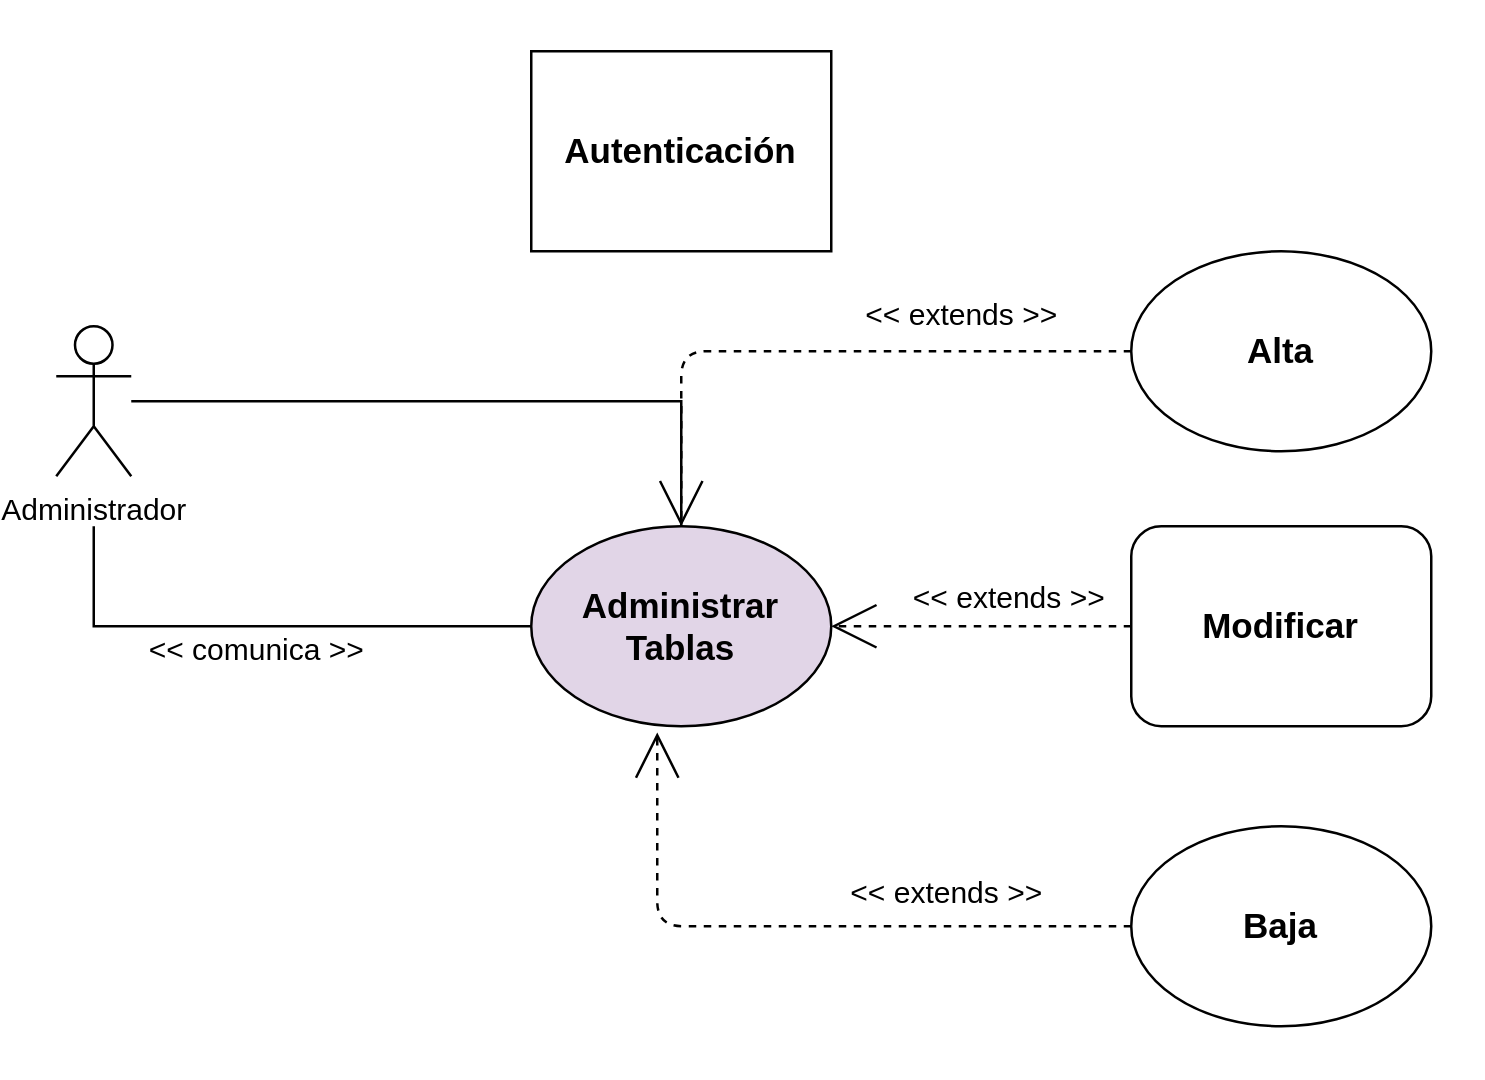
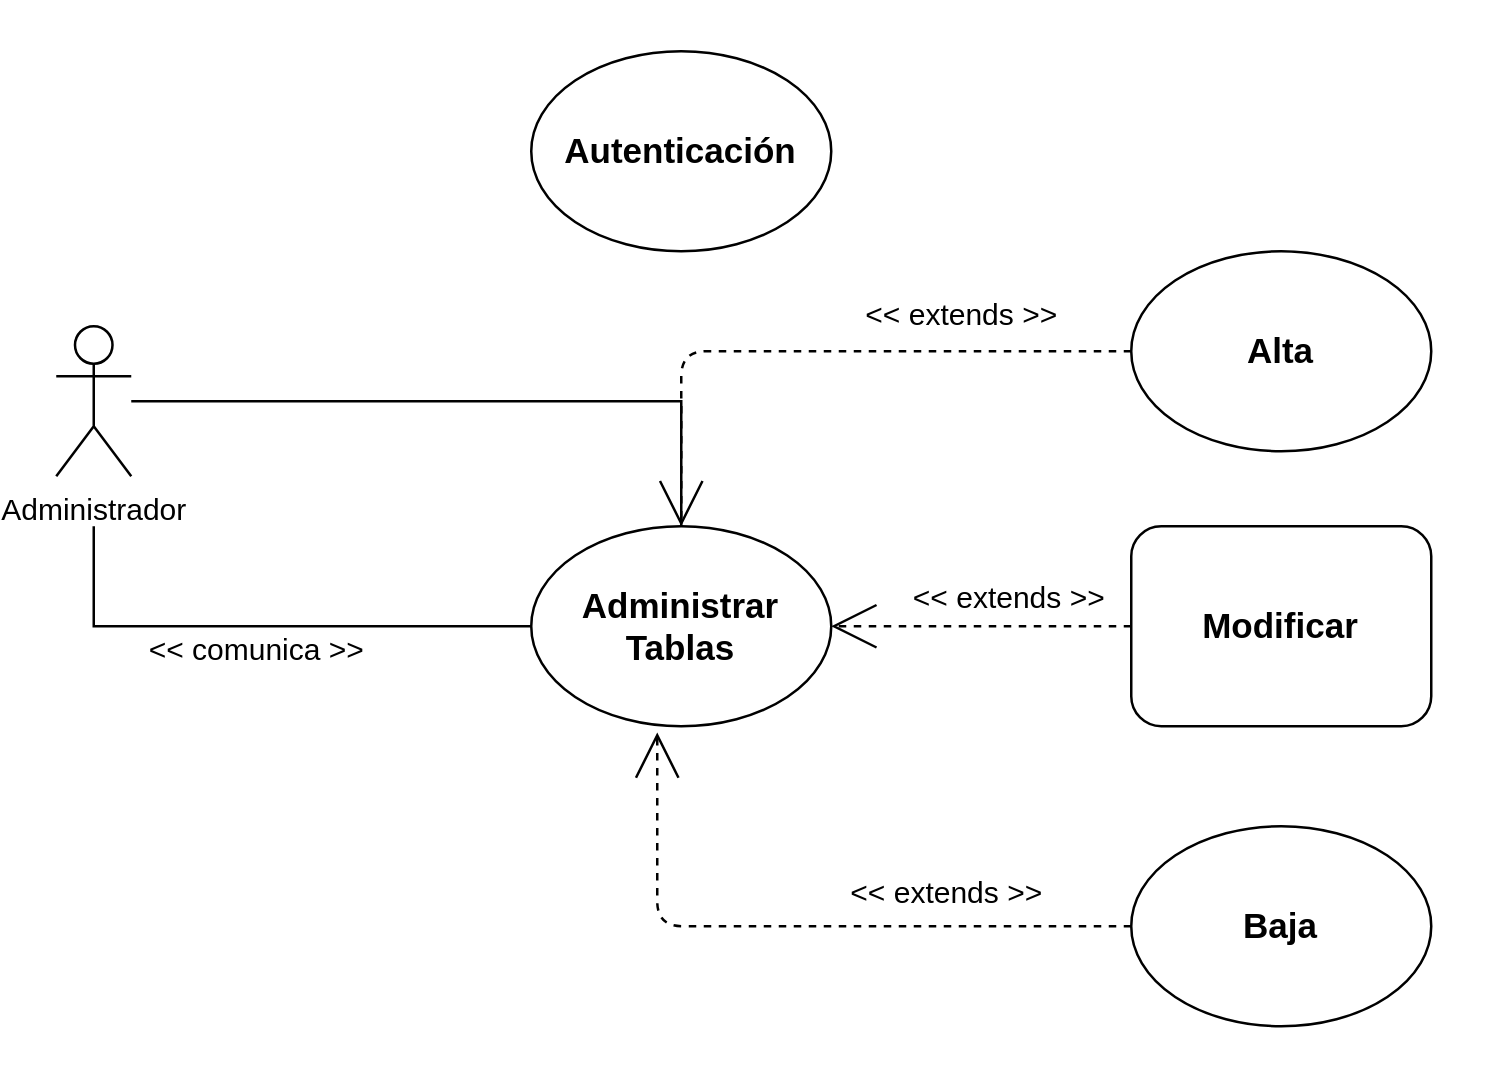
(681, 151) -> (681, 151)
(681, 626) -> (681, 626)
